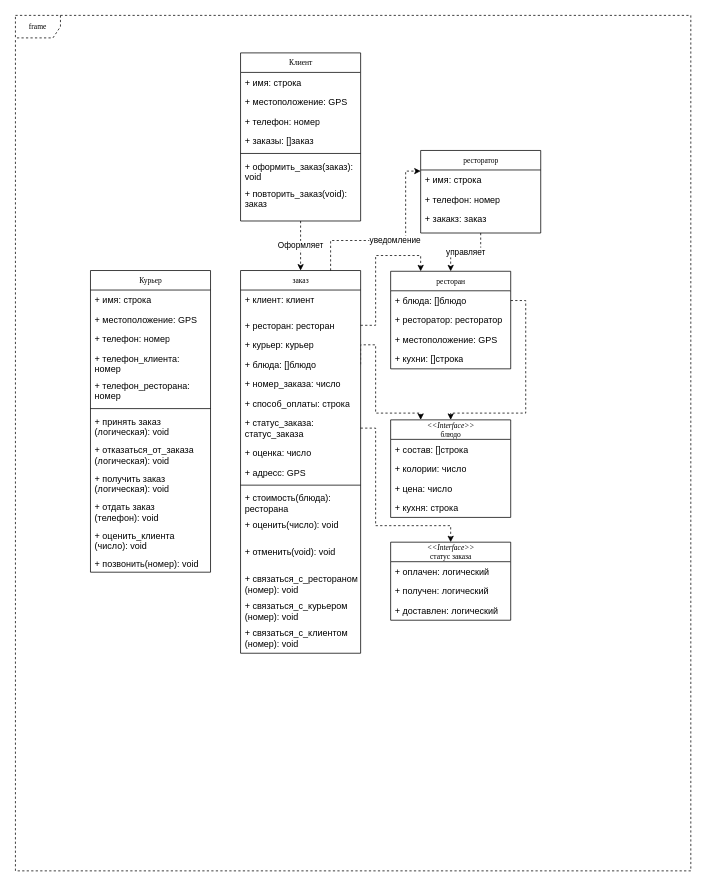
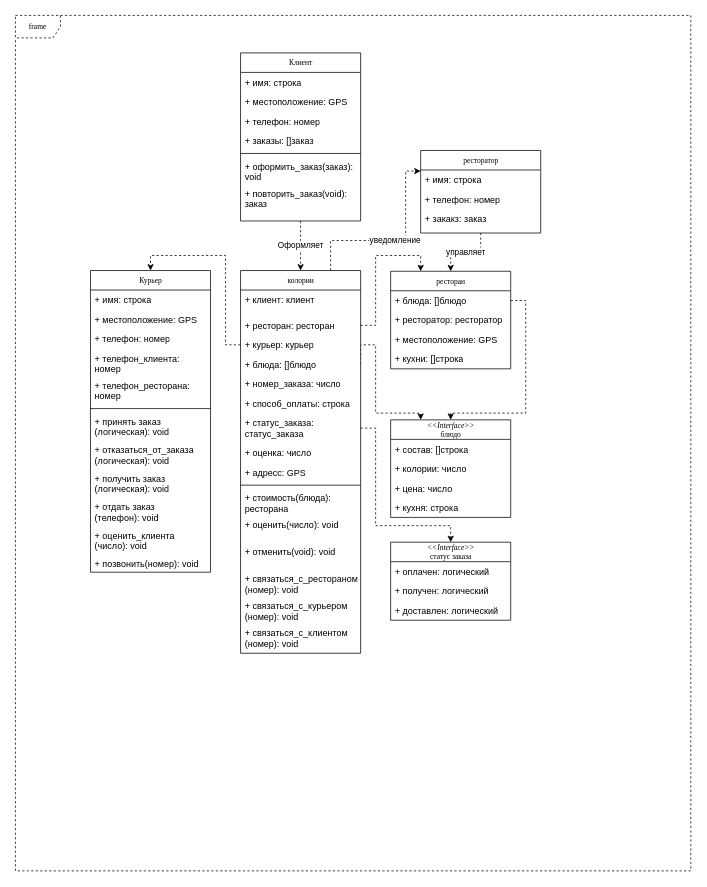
none -> (225, 265)
(301, 280) -> (301, 280)
